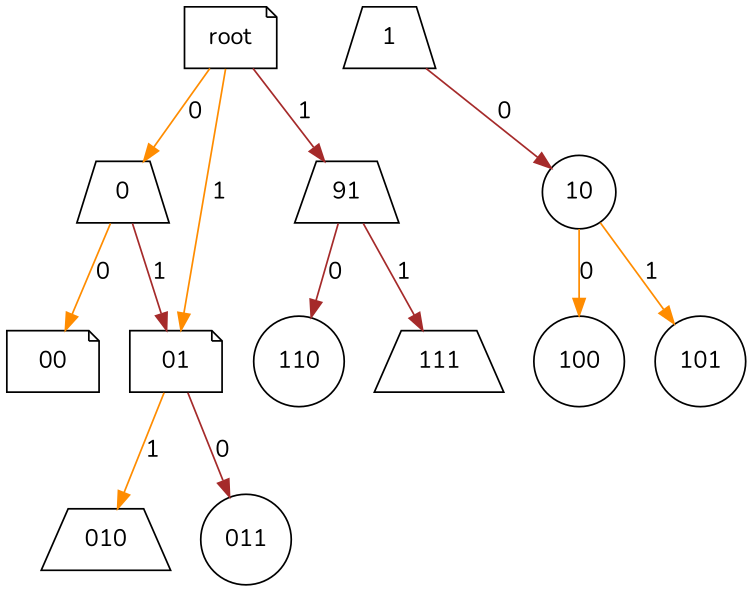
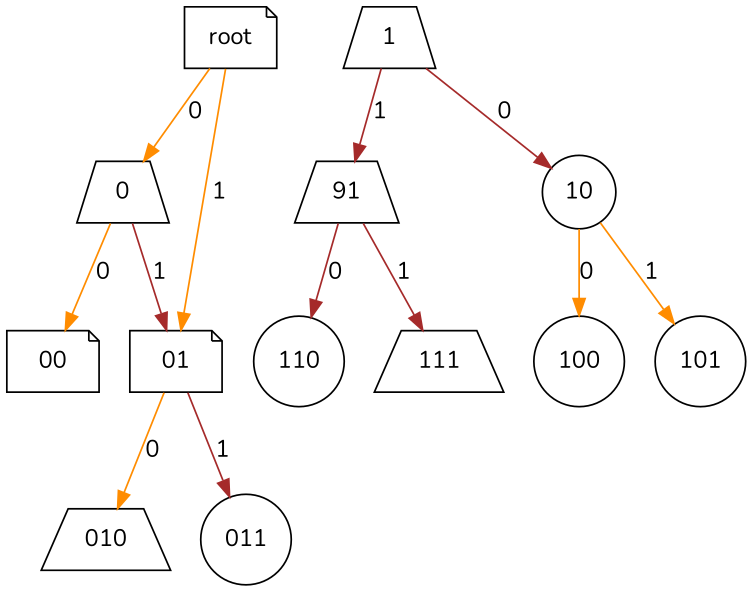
(283, 108) -> (371, 106)
(153, 450) -> (153, 450)
(223, 450) -> (223, 450)
